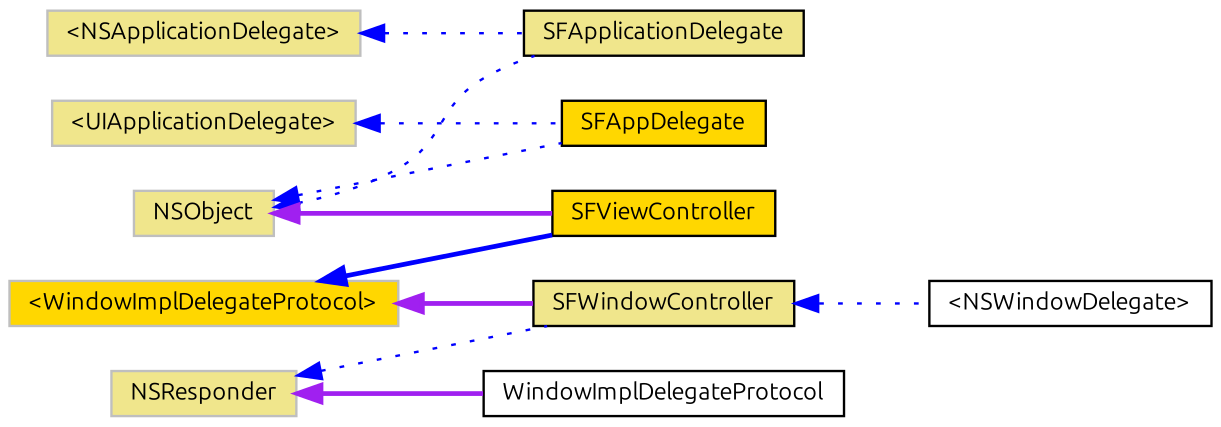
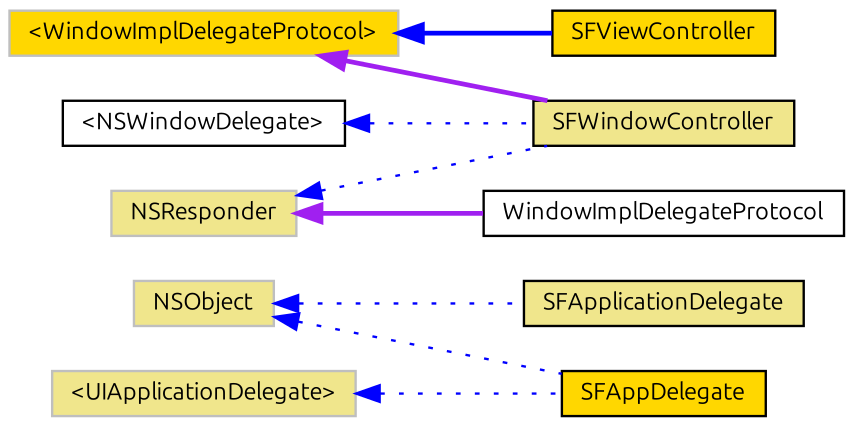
(204, 33) -> none
(426, 213) -> none
(874, 303) -> (451, 123)
